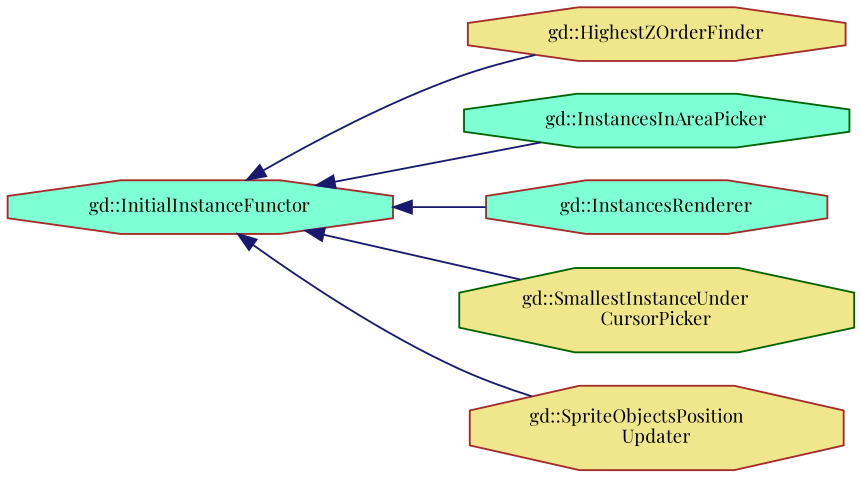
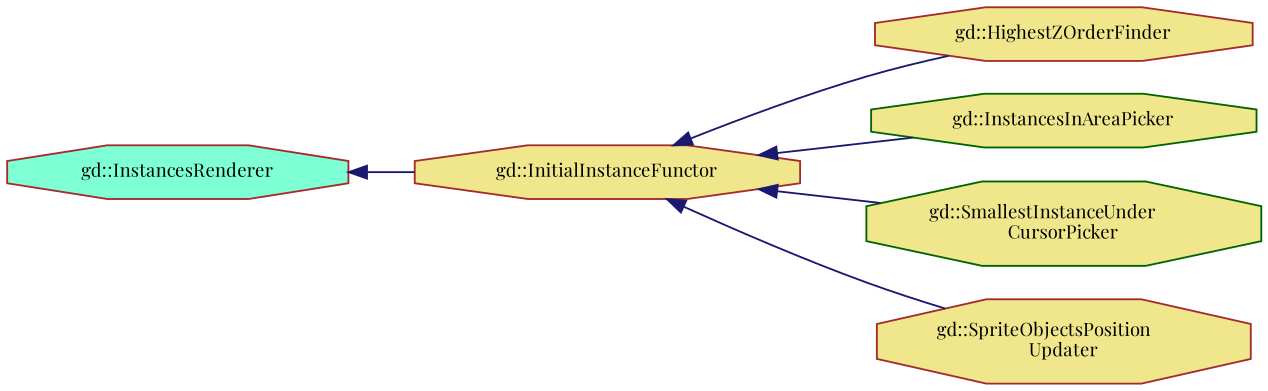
(657, 121) -> (1064, 121)
(200, 207) -> (607, 172)
(449, 207) -> (391, 172)
